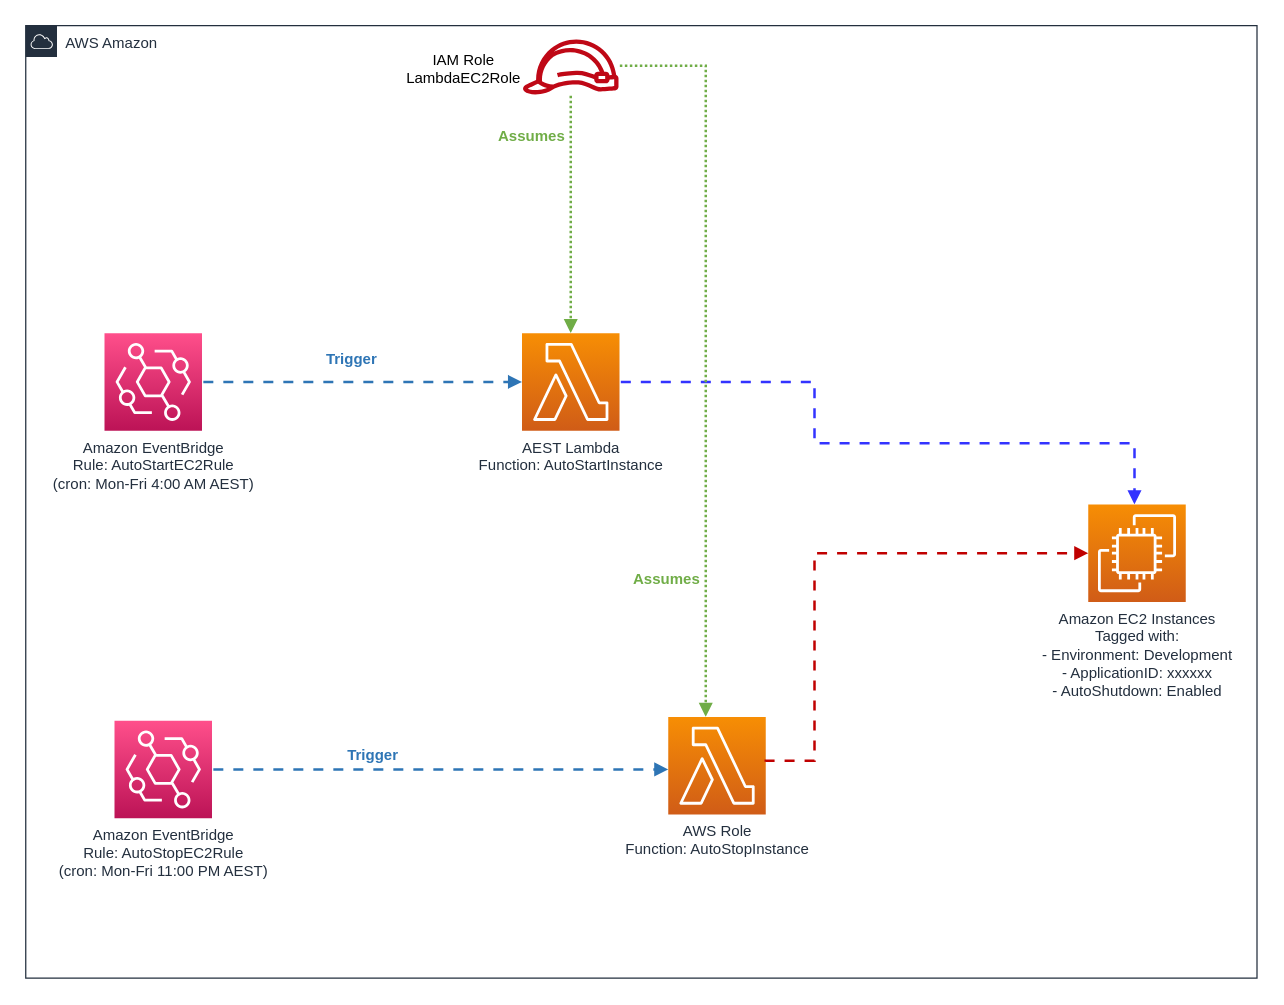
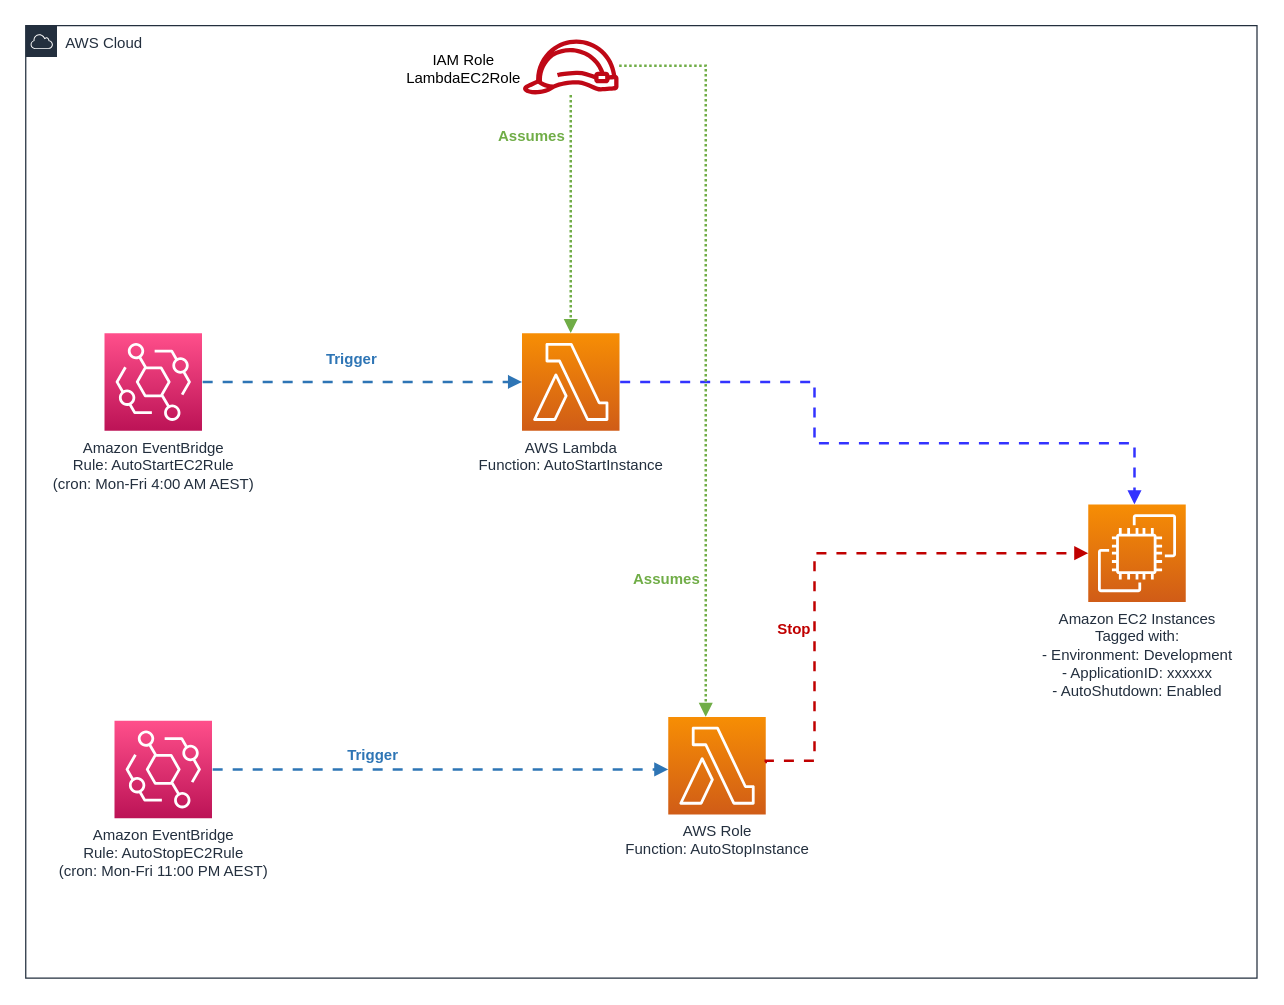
(106, 43) -> (100, 43)
(571, 457) -> (571, 457)
none -> (794, 629)
